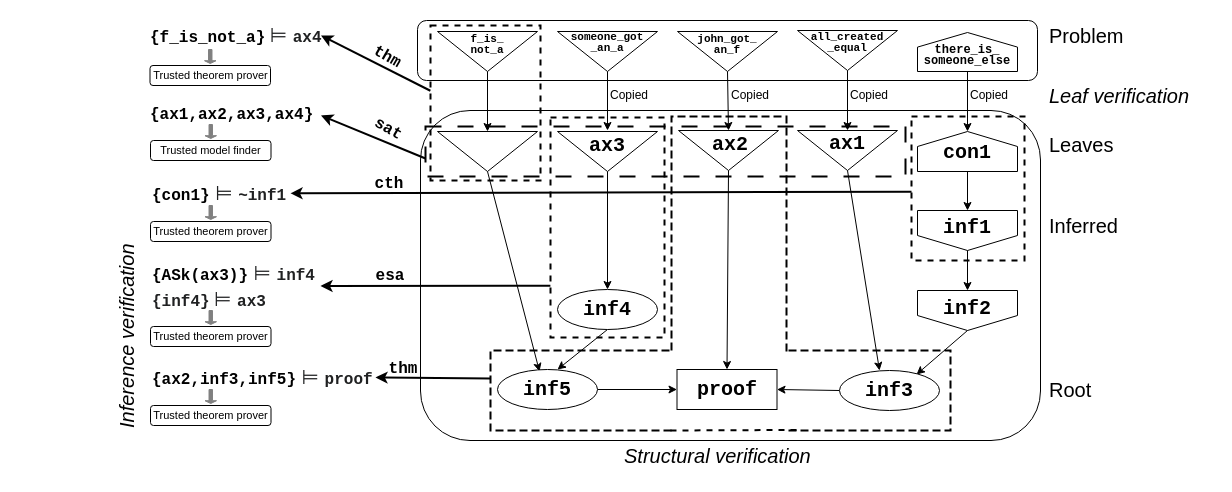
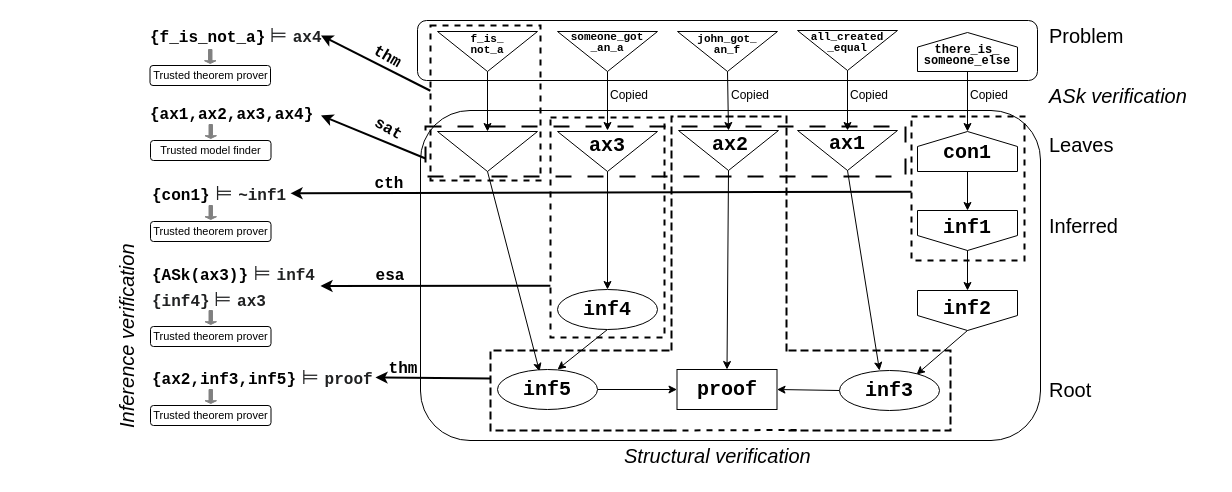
(1100, 96) -> (1097, 96)
